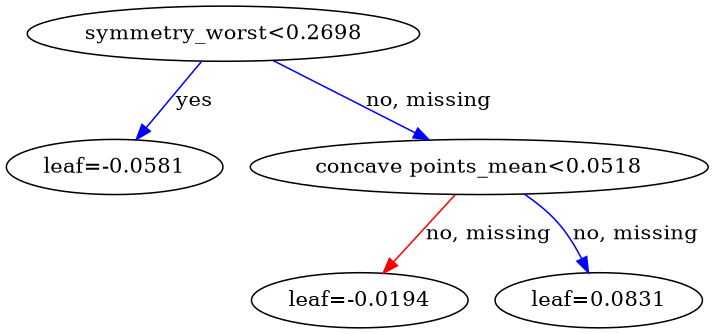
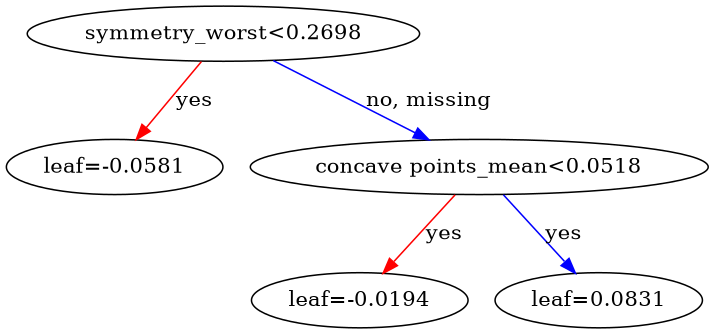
(174, 95) -> (174, 95)
(488, 234) -> (445, 234)
(636, 234) -> (564, 234)
